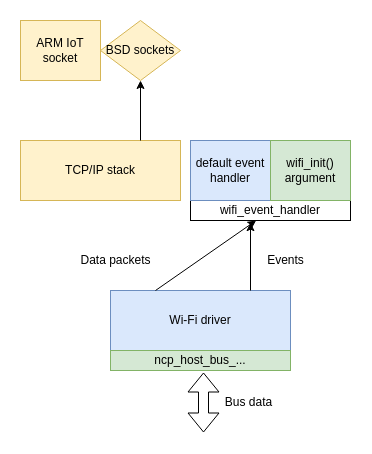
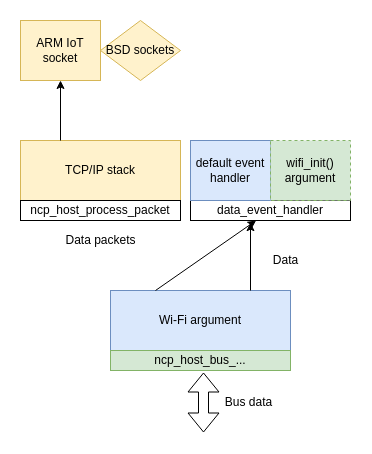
none -> (61, 114)
(141, 114) -> none
(311, 171) -> (311, 171)
none -> (101, 211)
(271, 211) -> (271, 211)
(116, 261) -> (101, 241)
(286, 261) -> (286, 261)
(201, 321) -> (201, 321)
